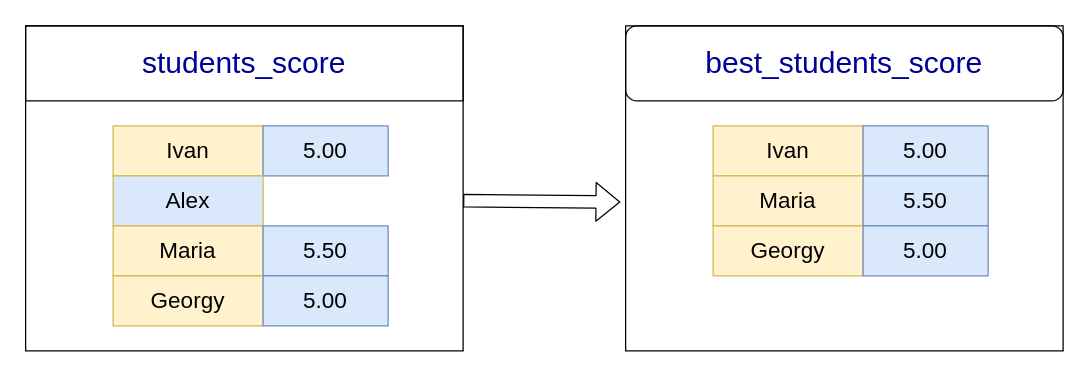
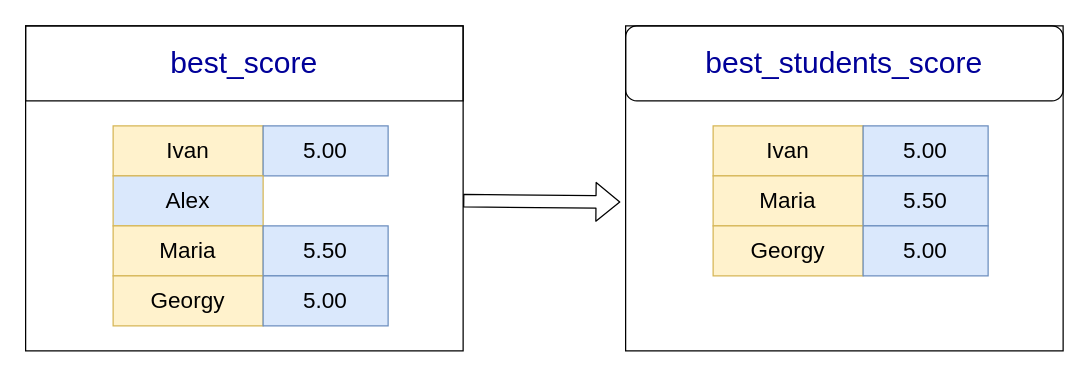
(244, 63) -> (244, 63)
